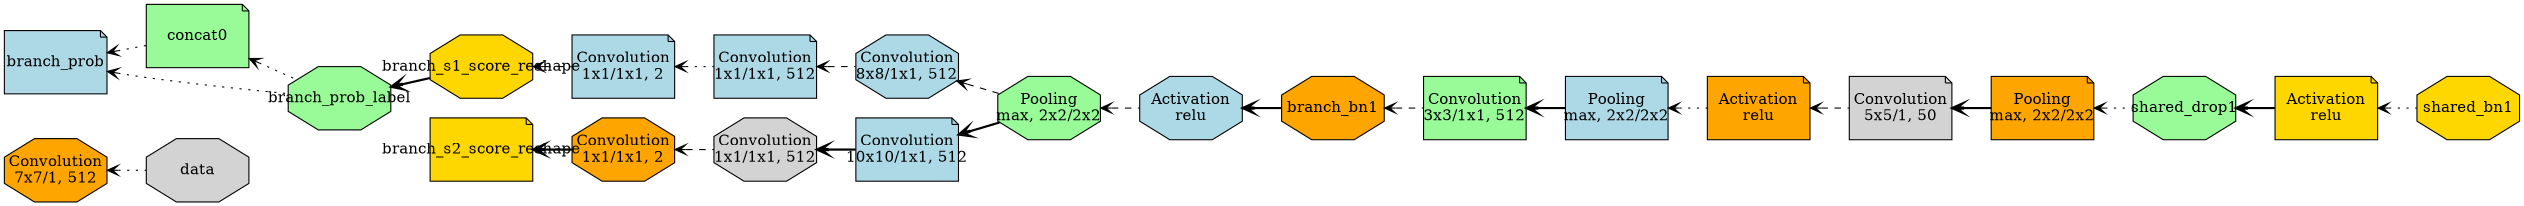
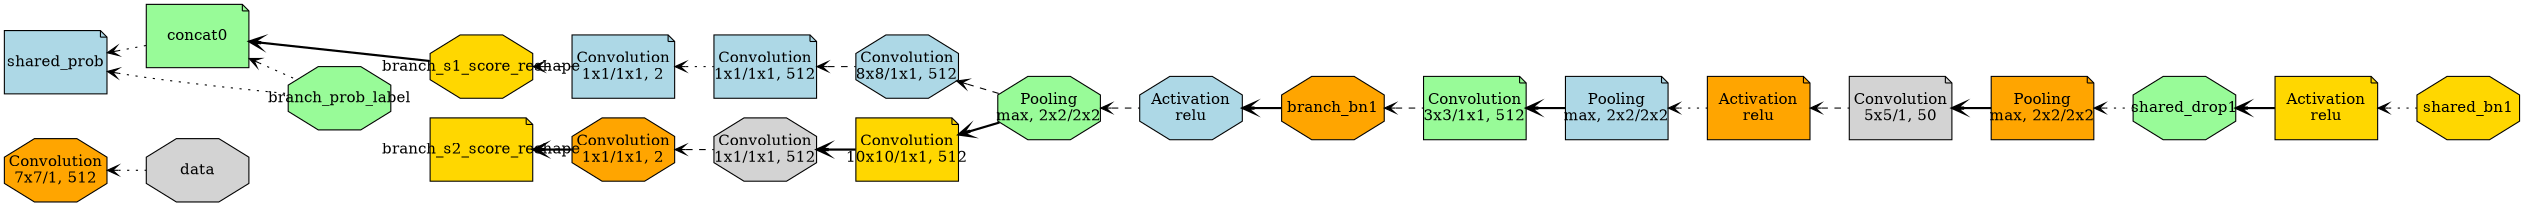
(56, 62) -> (56, 62)
(416, 81) -> (345, 52)
(907, 150) -> (907, 150)
